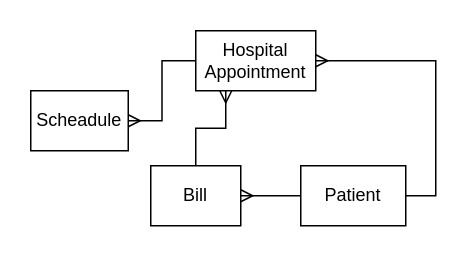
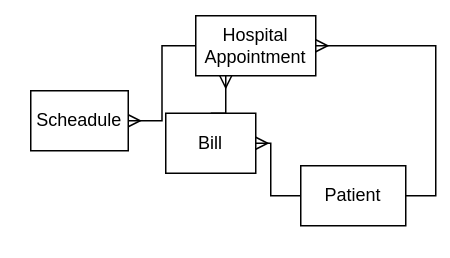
(256, 61) -> (256, 46)
(196, 196) -> (211, 143)
